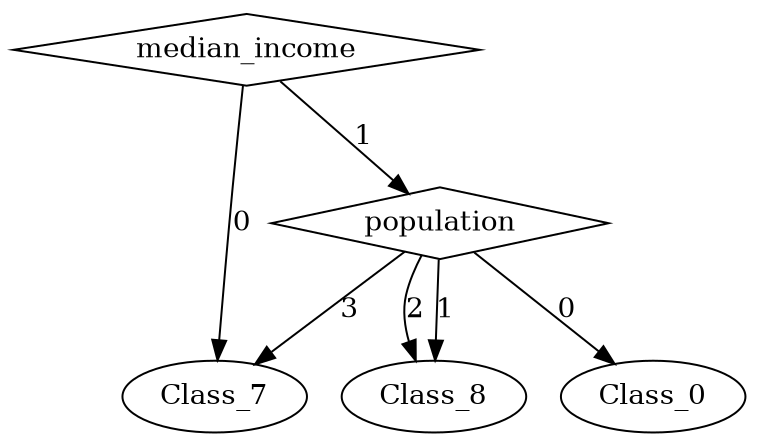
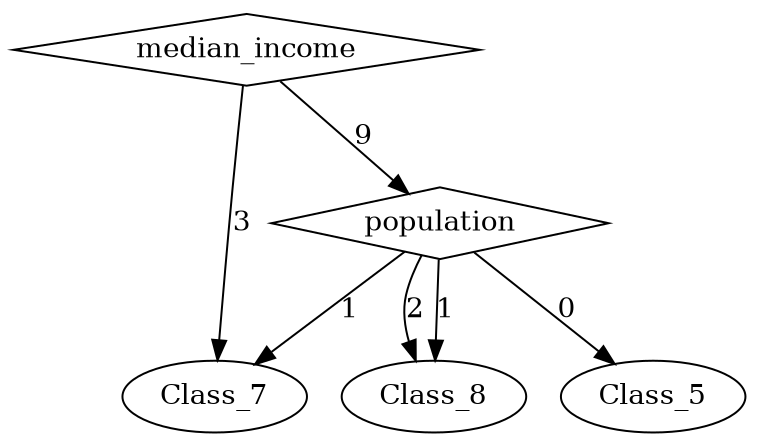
(364, 137) -> (364, 137)
(243, 223) -> (243, 223)
(350, 310) -> (350, 310)
(653, 397) -> (653, 397)
